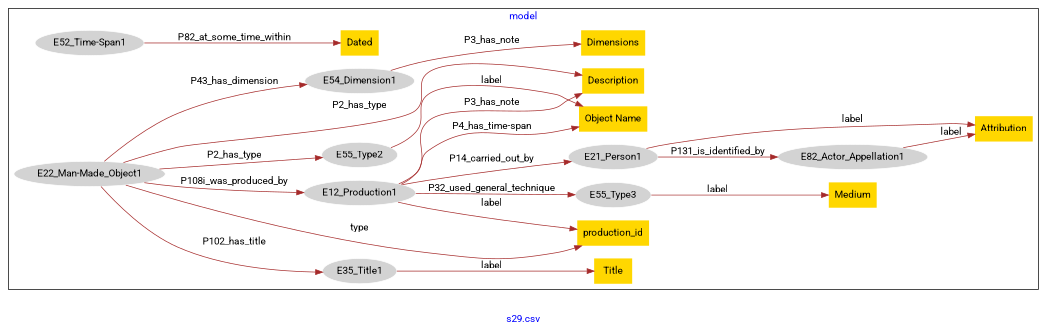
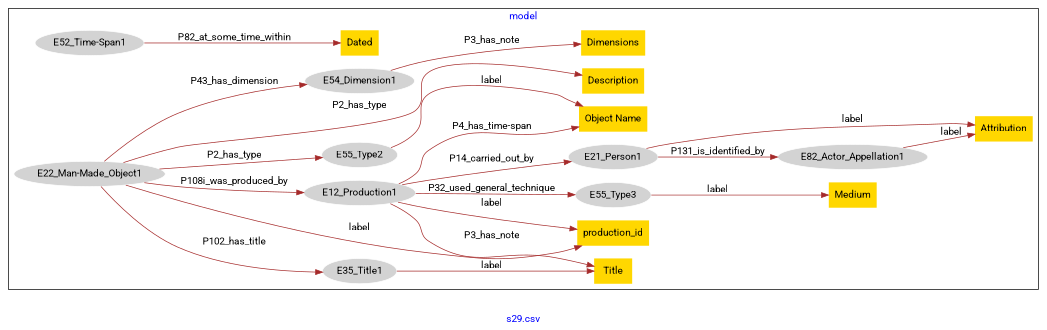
(465, 111) -> (442, 249)
(360, 228) -> (360, 228)
